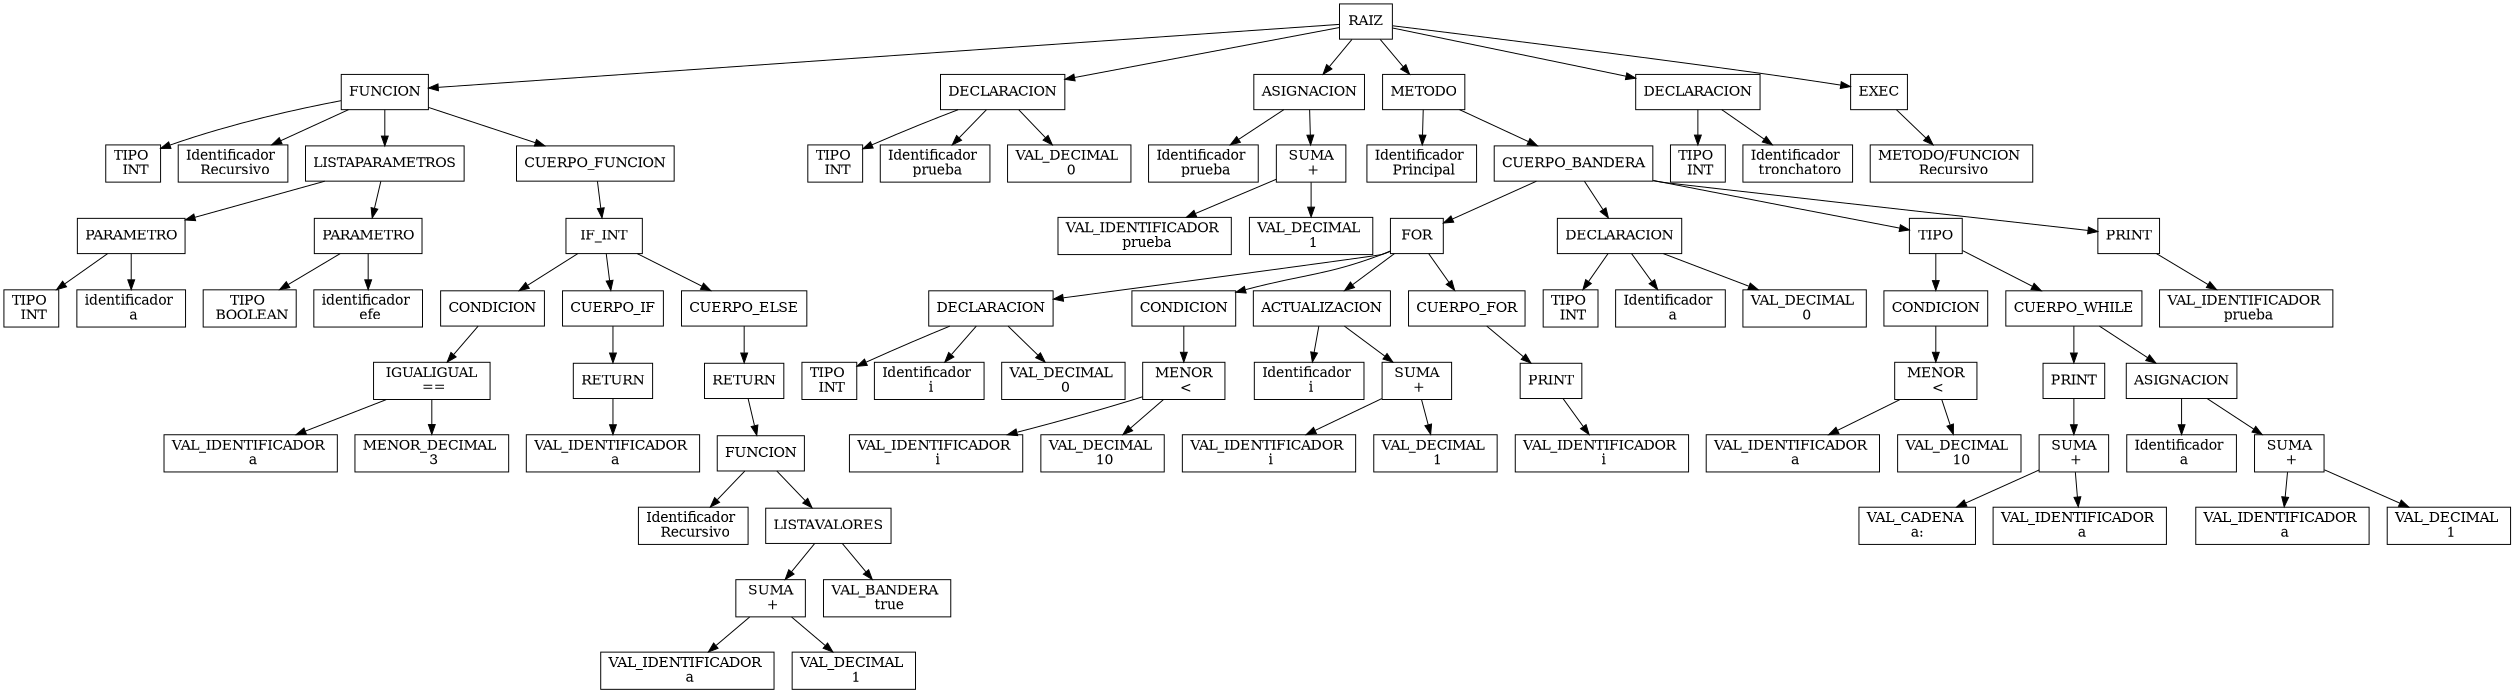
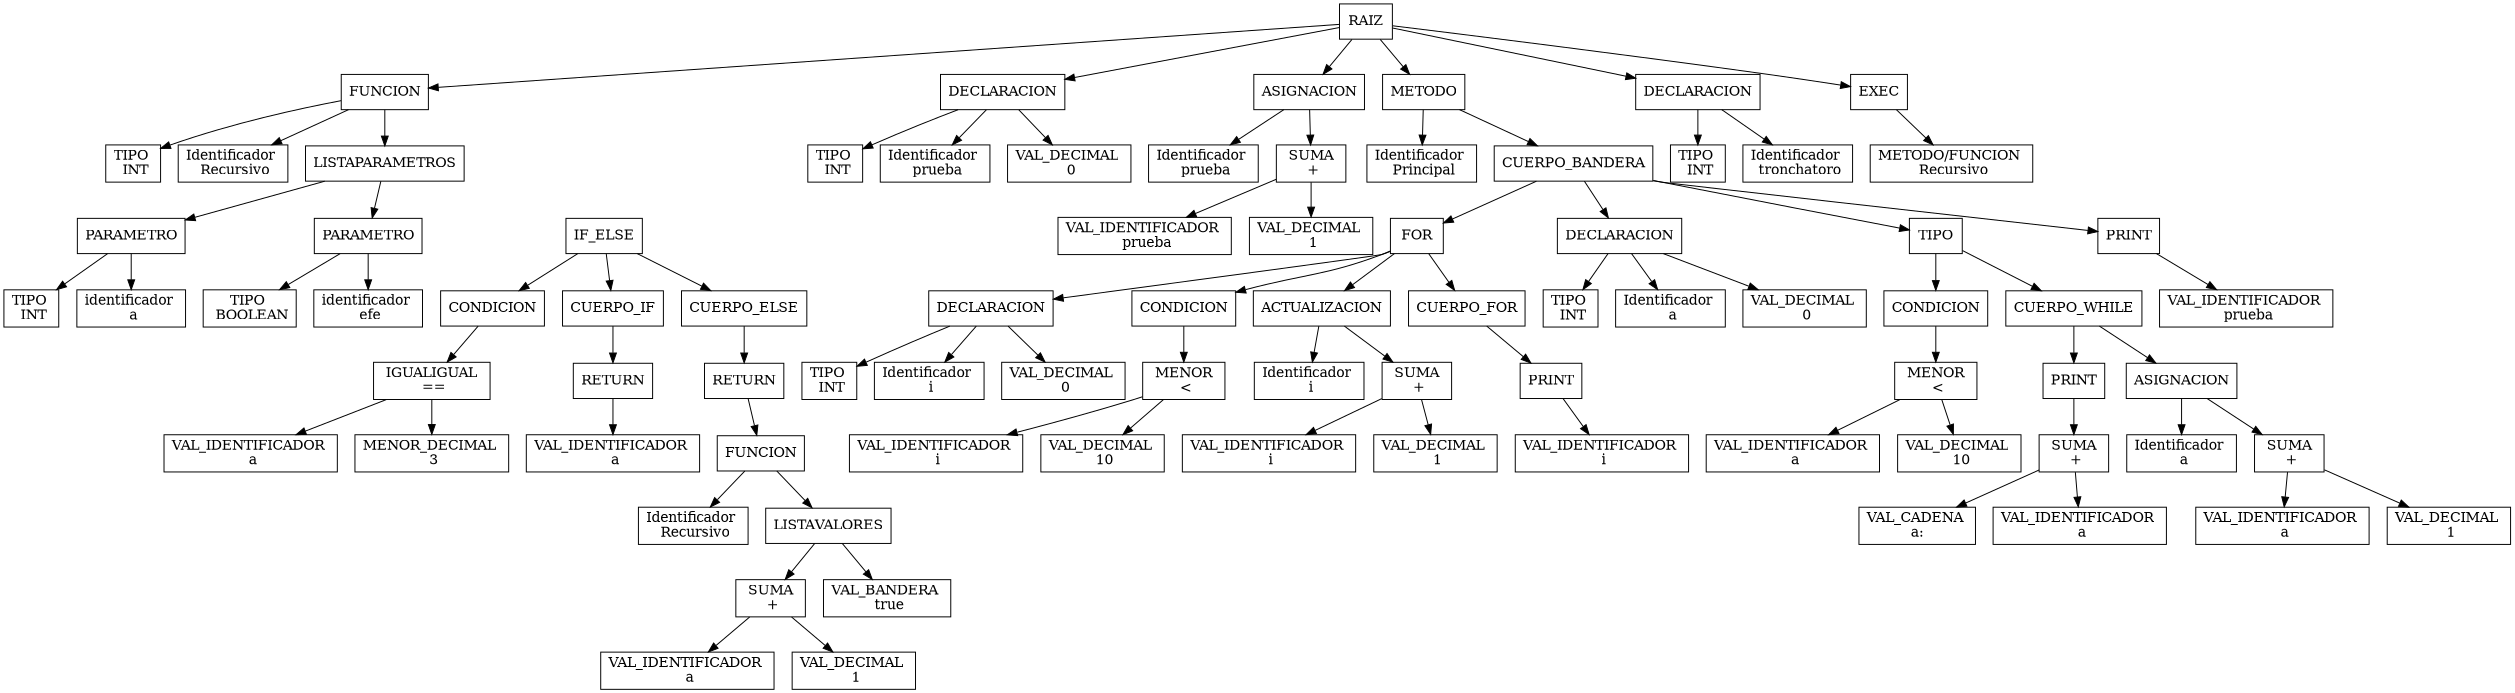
(595, 164) -> none
(604, 236) -> (604, 236)
